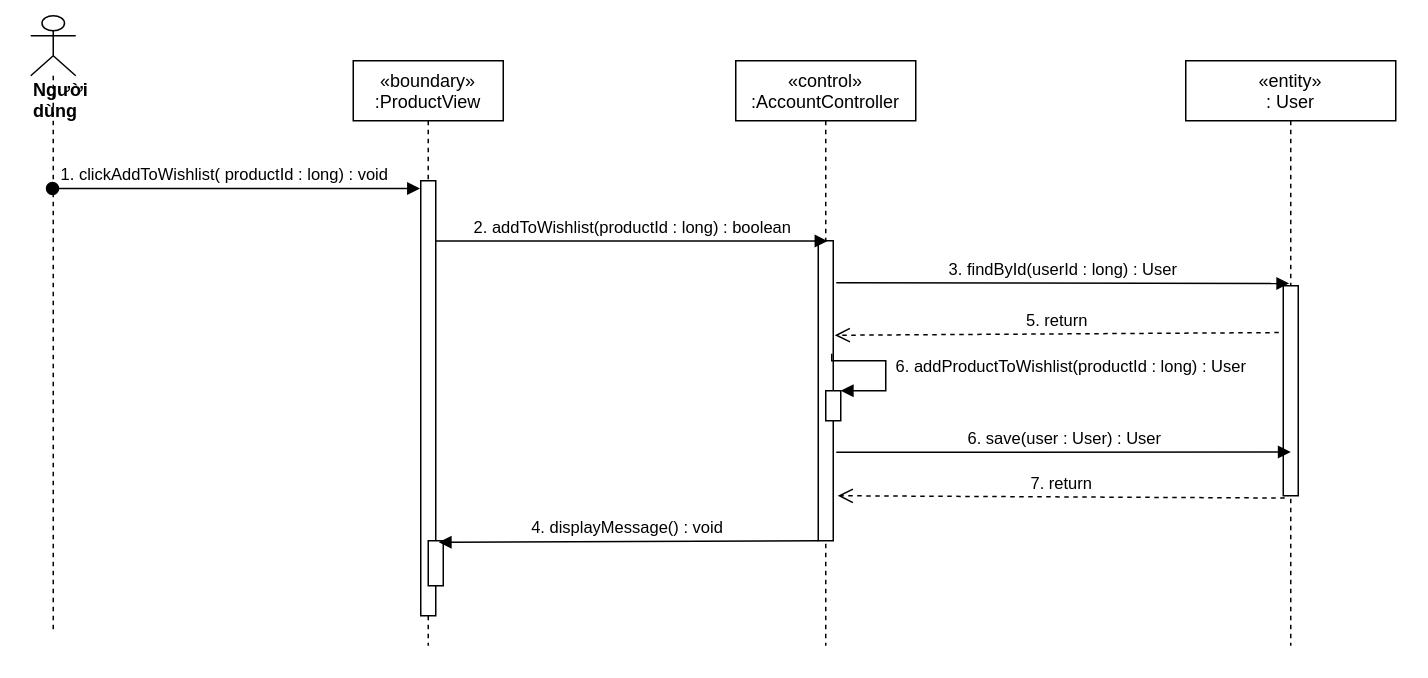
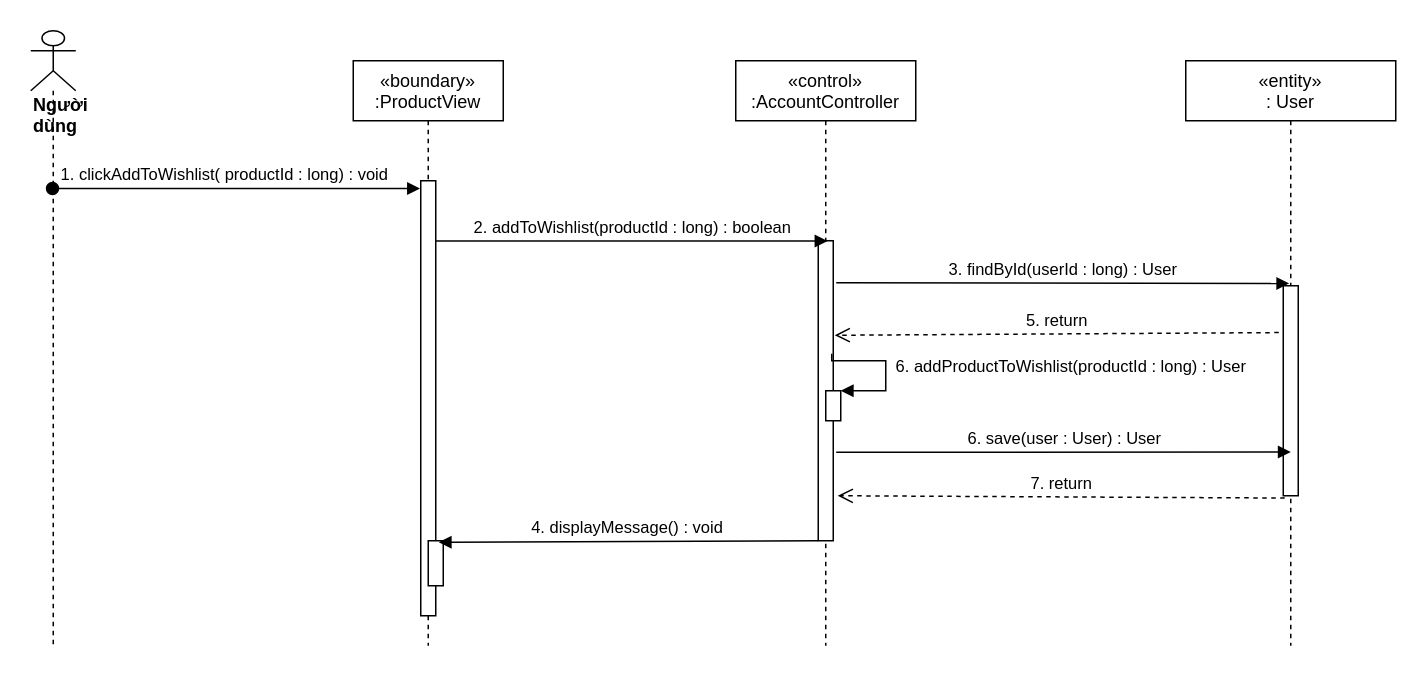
(53, 323) -> (53, 338)
